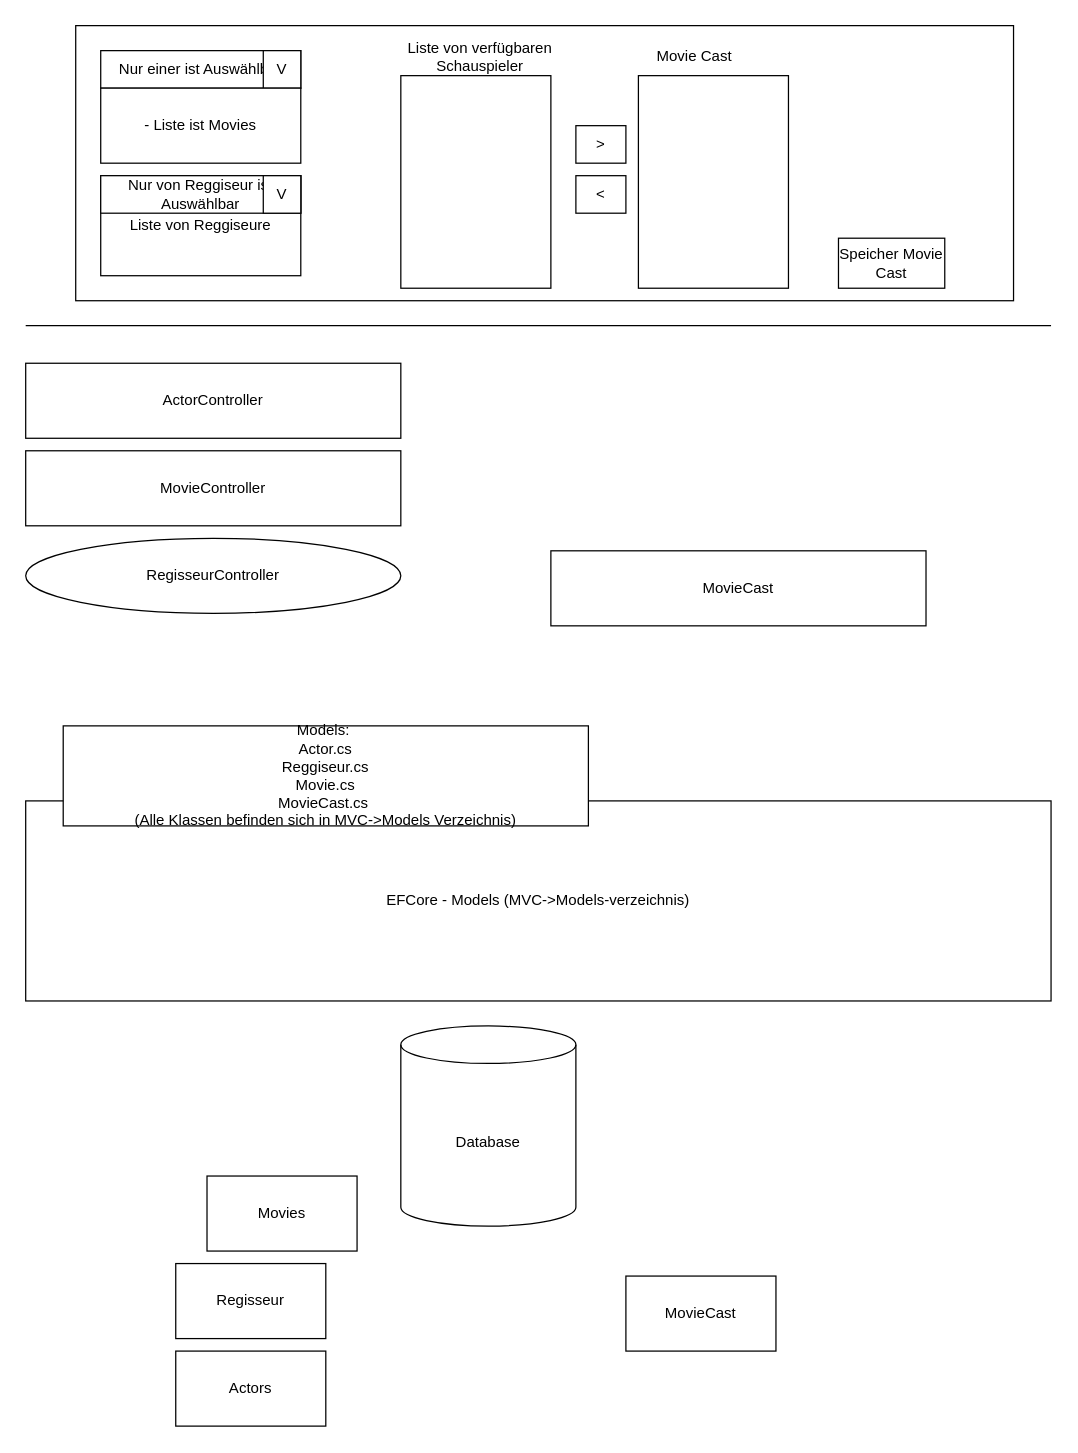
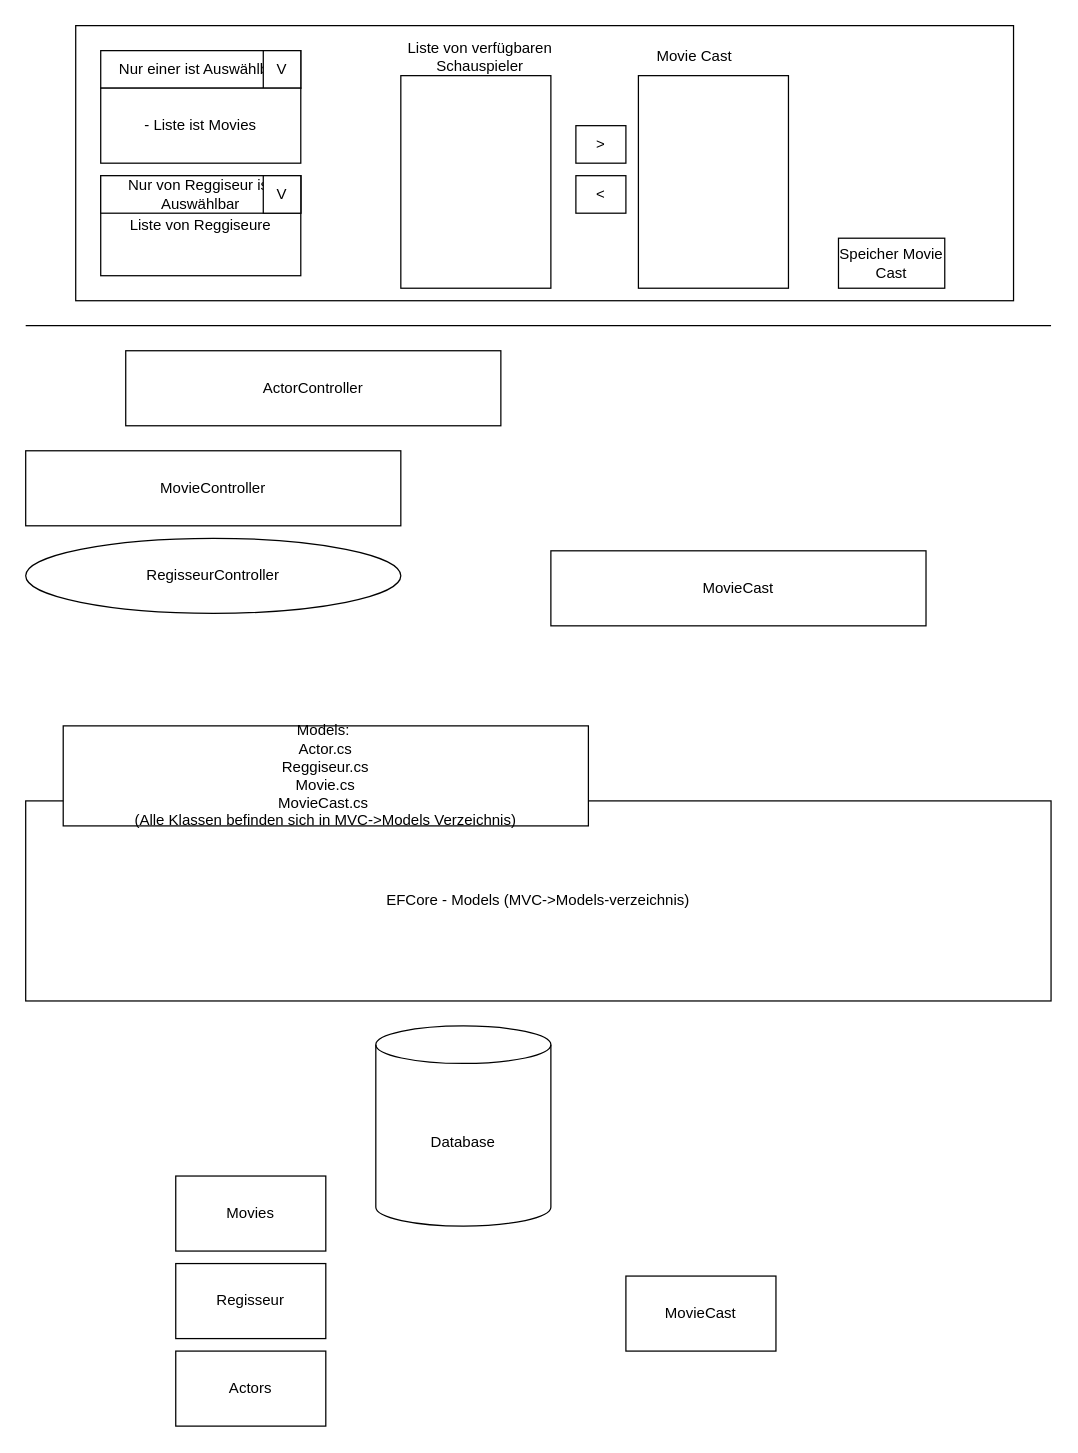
(213, 401) -> (313, 388)
(488, 1126) -> (463, 1126)
(282, 1213) -> (251, 1213)
